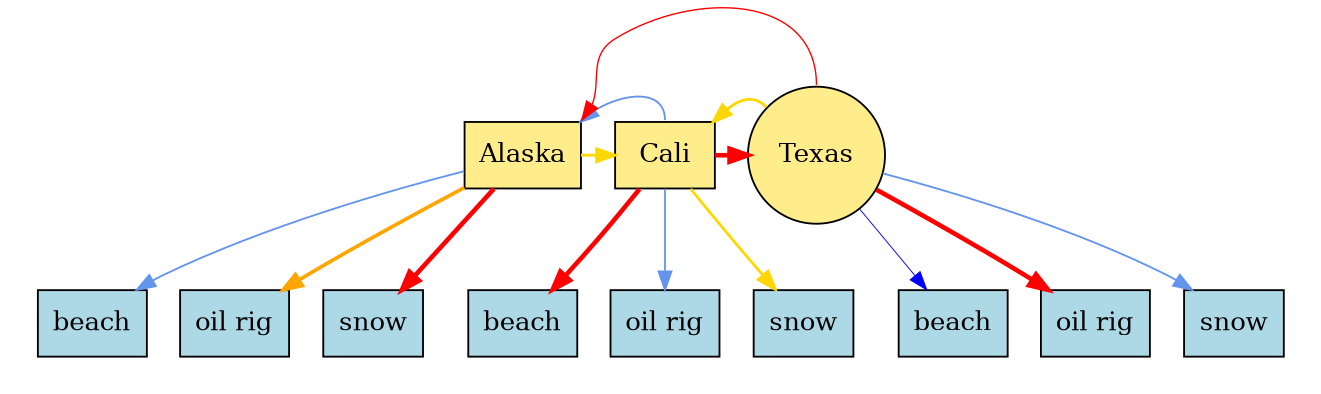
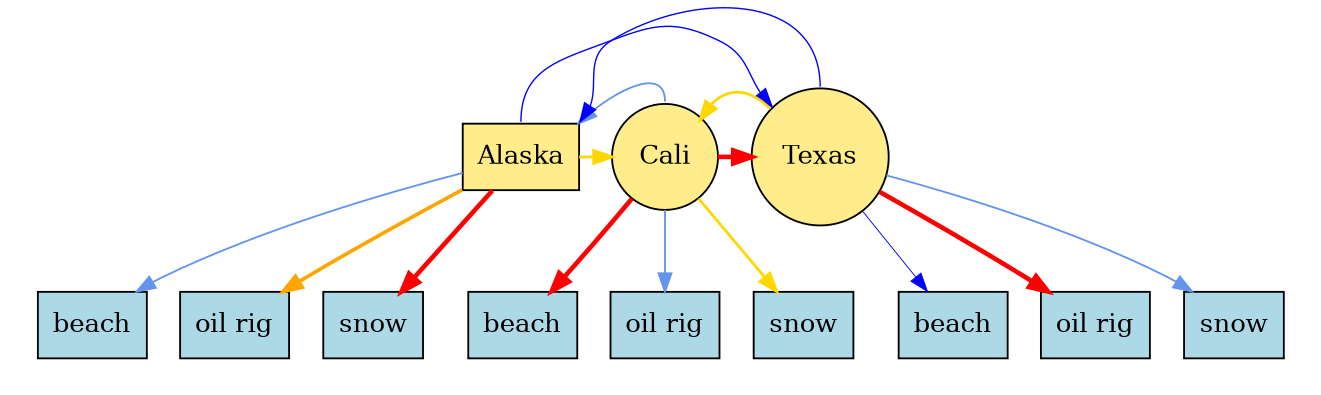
(698, 10) -> (699, 10)
none -> (680, 27)
(665, 155) -> (665, 157)
